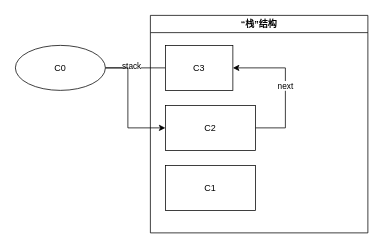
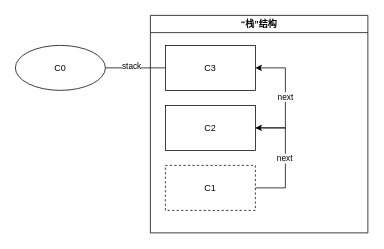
(199, 68) -> (210, 68)
(128, 127) -> none
none -> (285, 174)
(210, 188) -> (210, 188)
